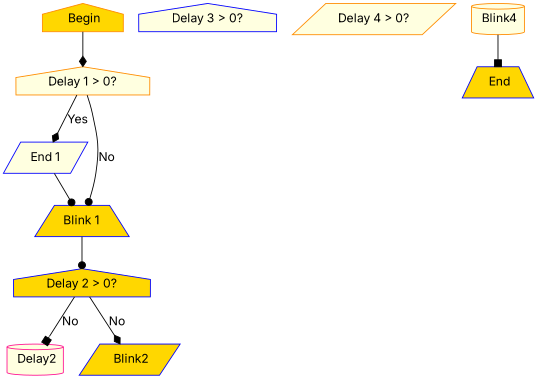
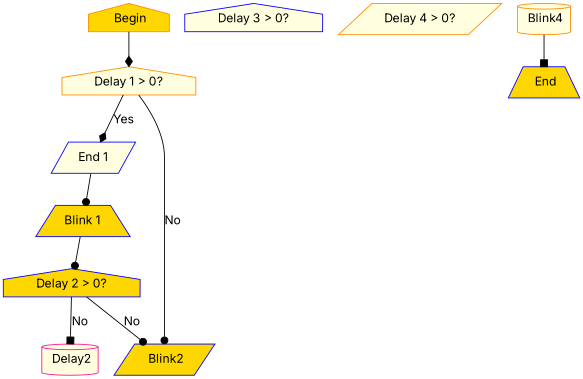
(98, 147) -> (164, 213)
(102, 316) -> (113, 318)
